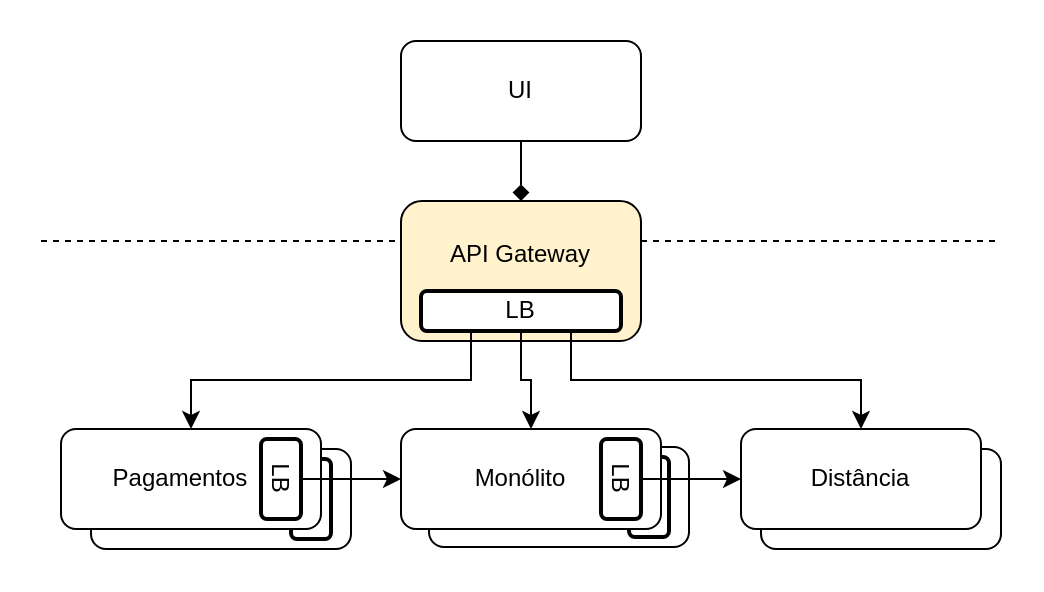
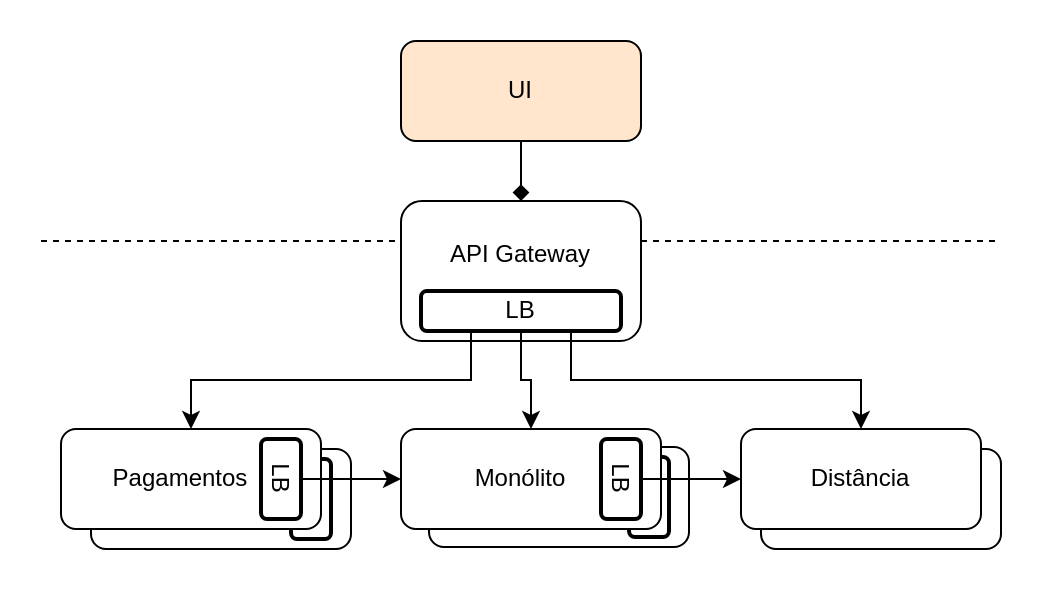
(521, 91) -> (521, 91)
(521, 271) -> (521, 271)
